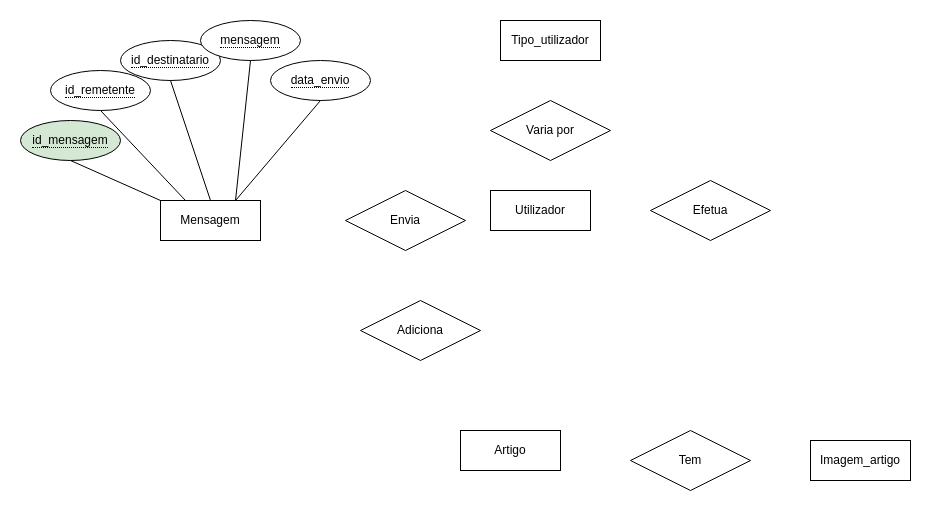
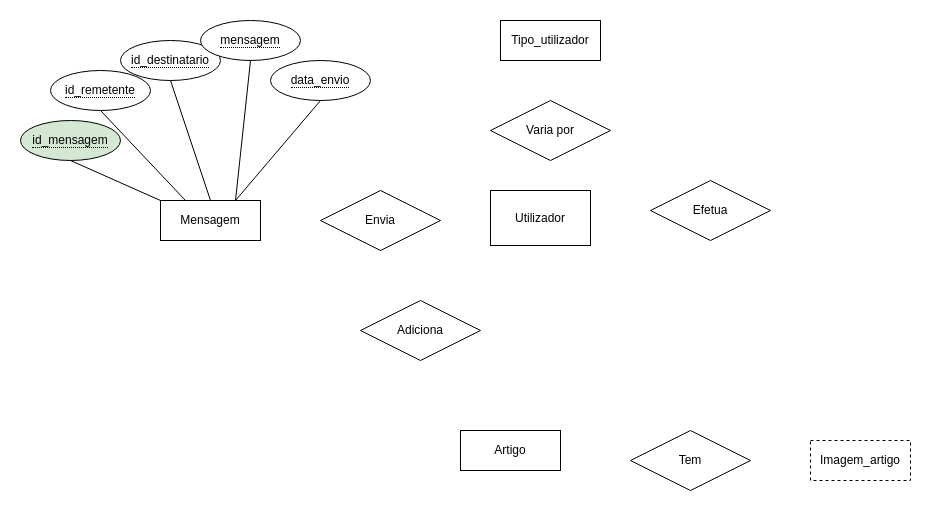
(541, 211) -> (541, 218)
(406, 221) -> (381, 221)
(861, 461) -> (861, 461)
